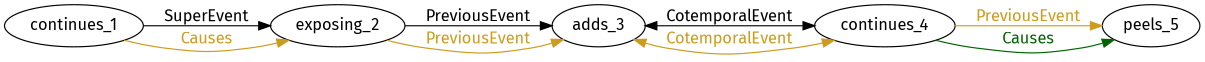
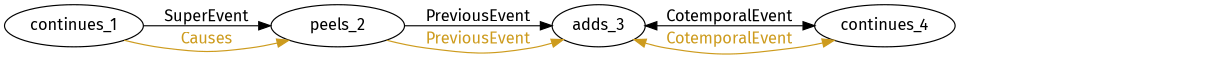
(338, 26) -> (338, 26)
(1151, 26) -> none
